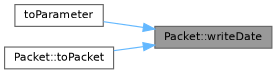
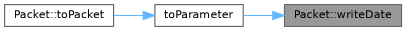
(129, 49) -> (129, 15)
